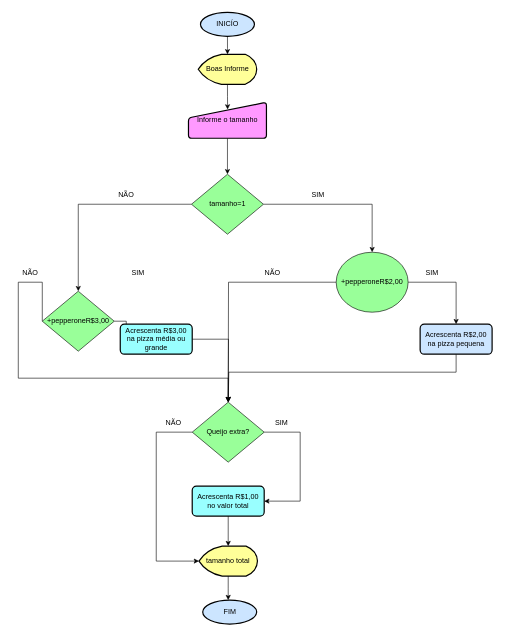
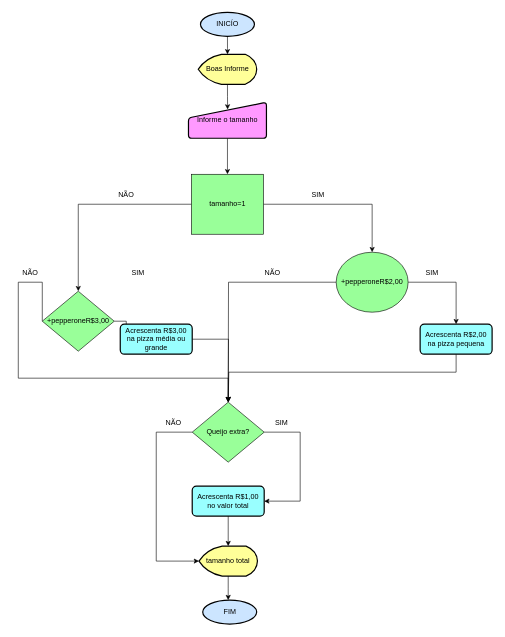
(228, 204) -> (228, 204)
(456, 339) -> (456, 339)
